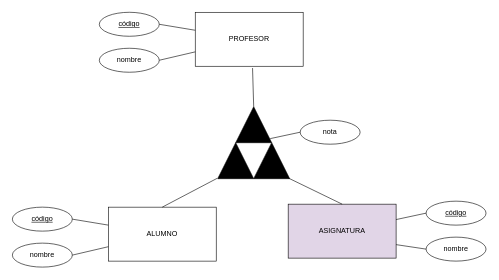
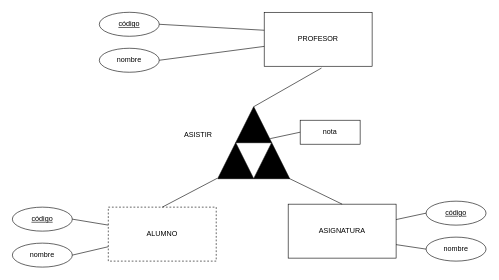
(249, 39) -> (318, 39)
(330, 132) -> (330, 132)
none -> (198, 135)
(342, 231) -> (342, 231)
(162, 234) -> (162, 234)
